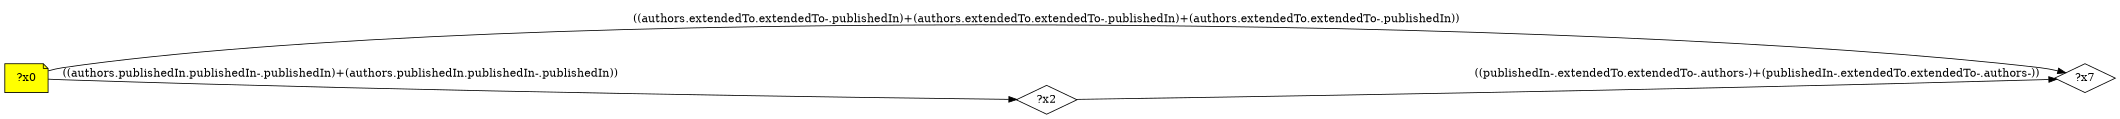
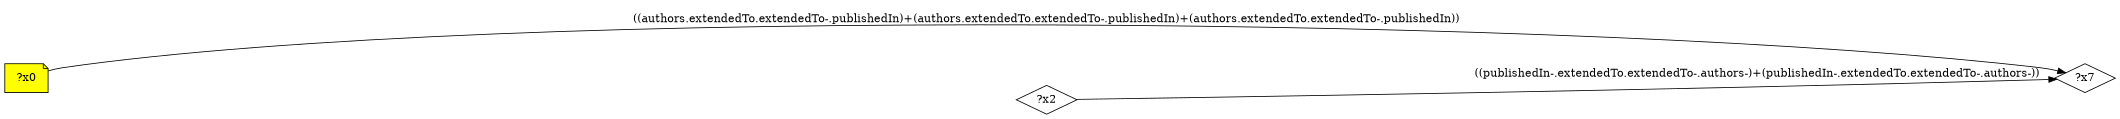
(528, 92) -> none
